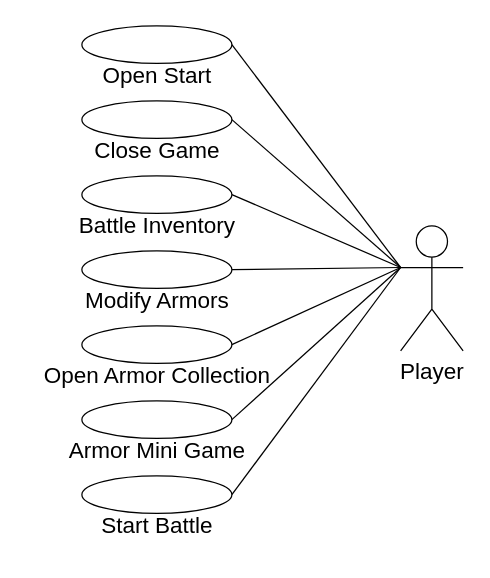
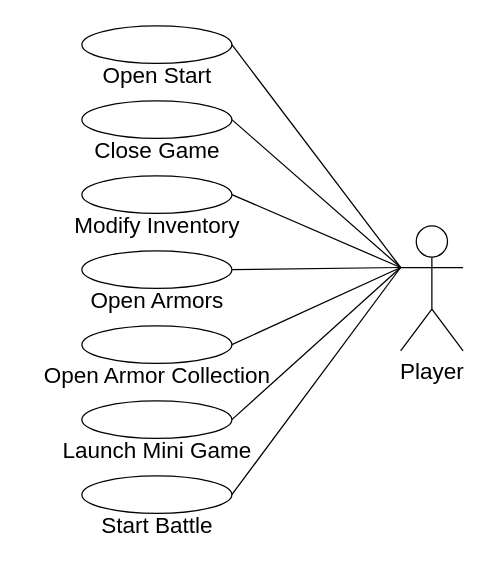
(158, 226) -> (158, 226)
(158, 301) -> (158, 301)
(158, 451) -> (158, 451)
